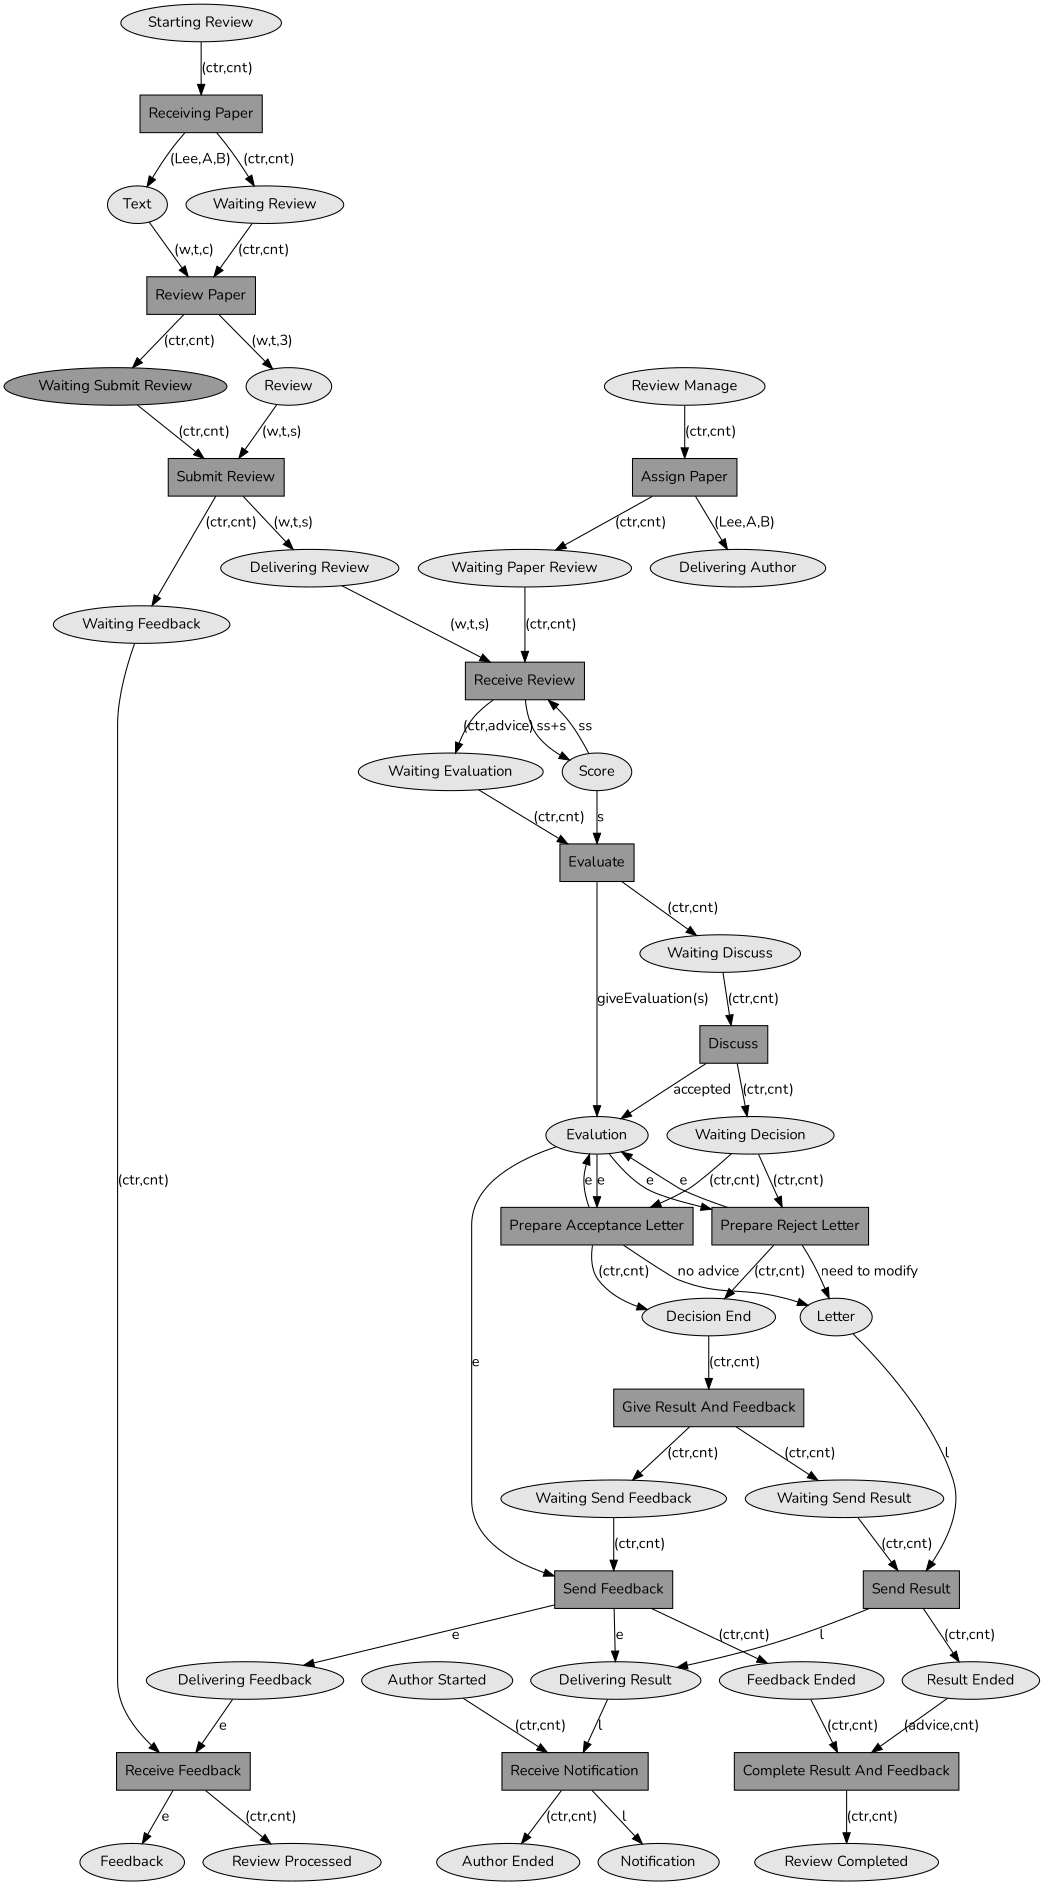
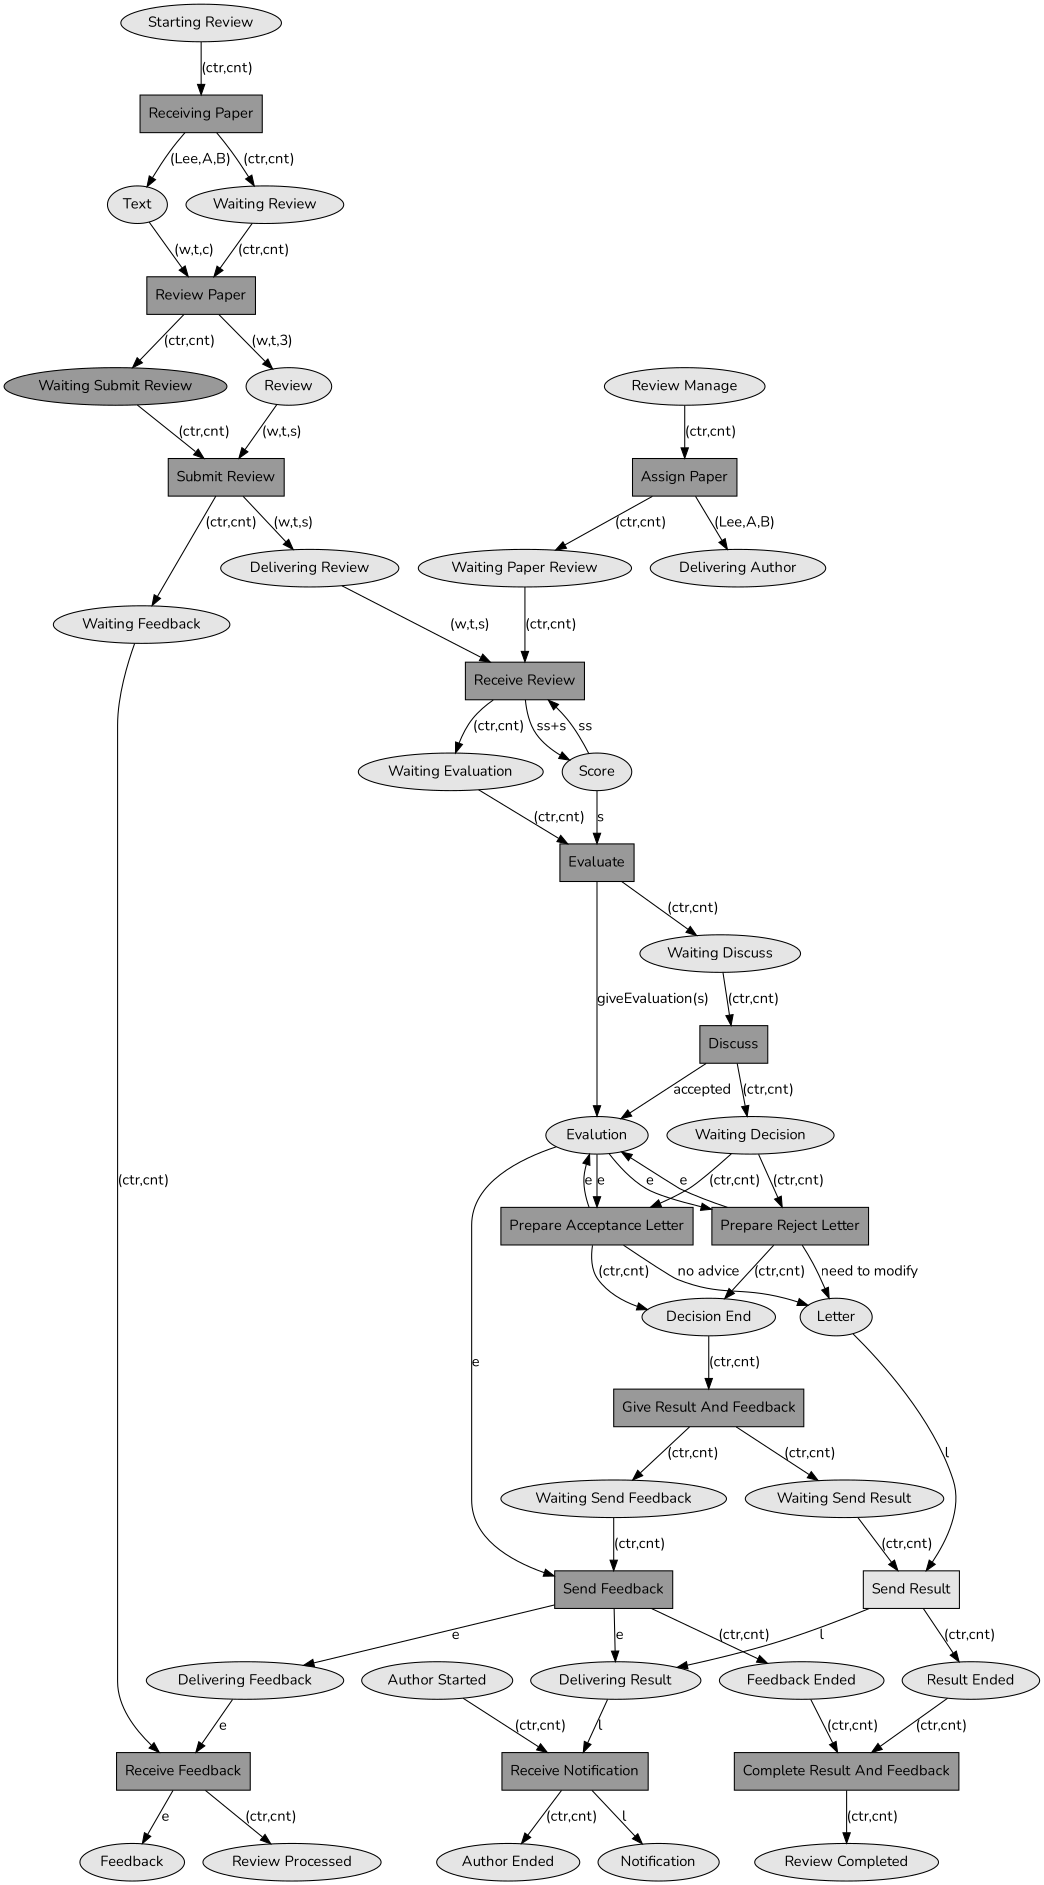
(499, 726) -> (499, 726)
(911, 1590) -> (911, 1590)
(942, 1726) -> (942, 1726)
